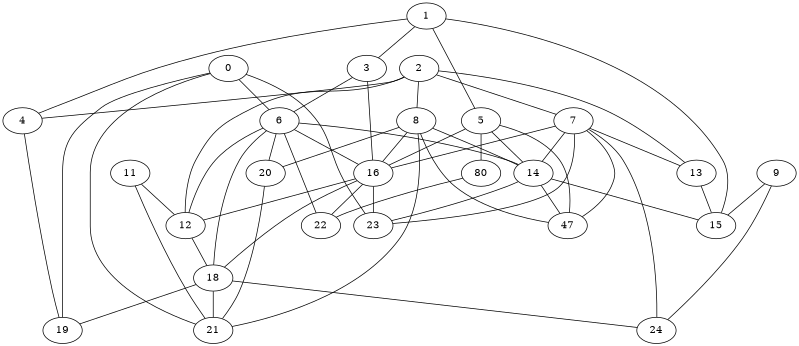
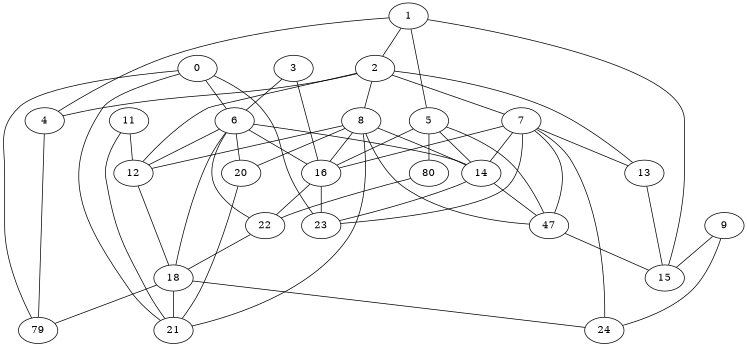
(397, 42) -> (392, 42)
(279, 199) -> (247, 147)
(625, 199) -> (607, 252)
(287, 218) -> (222, 250)
(63, 330) -> (38, 330)
